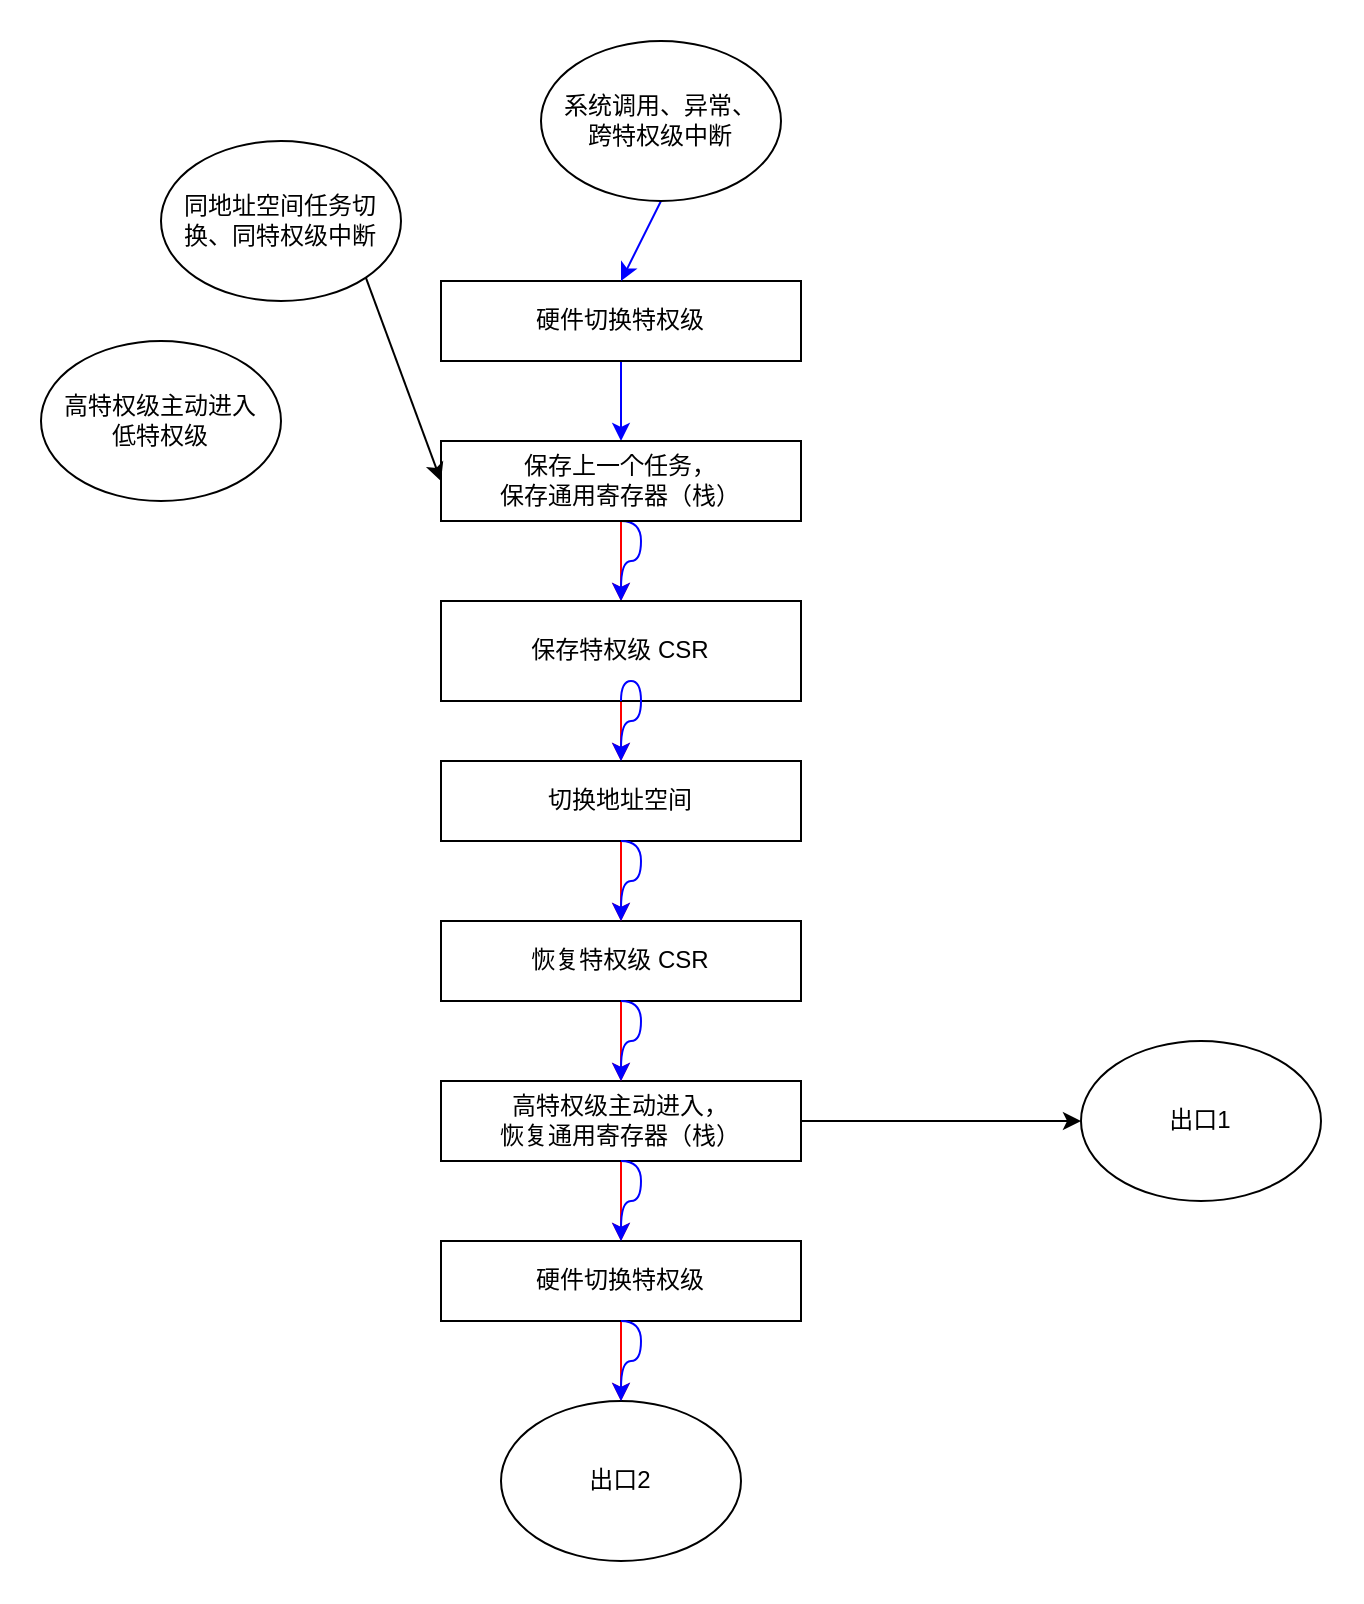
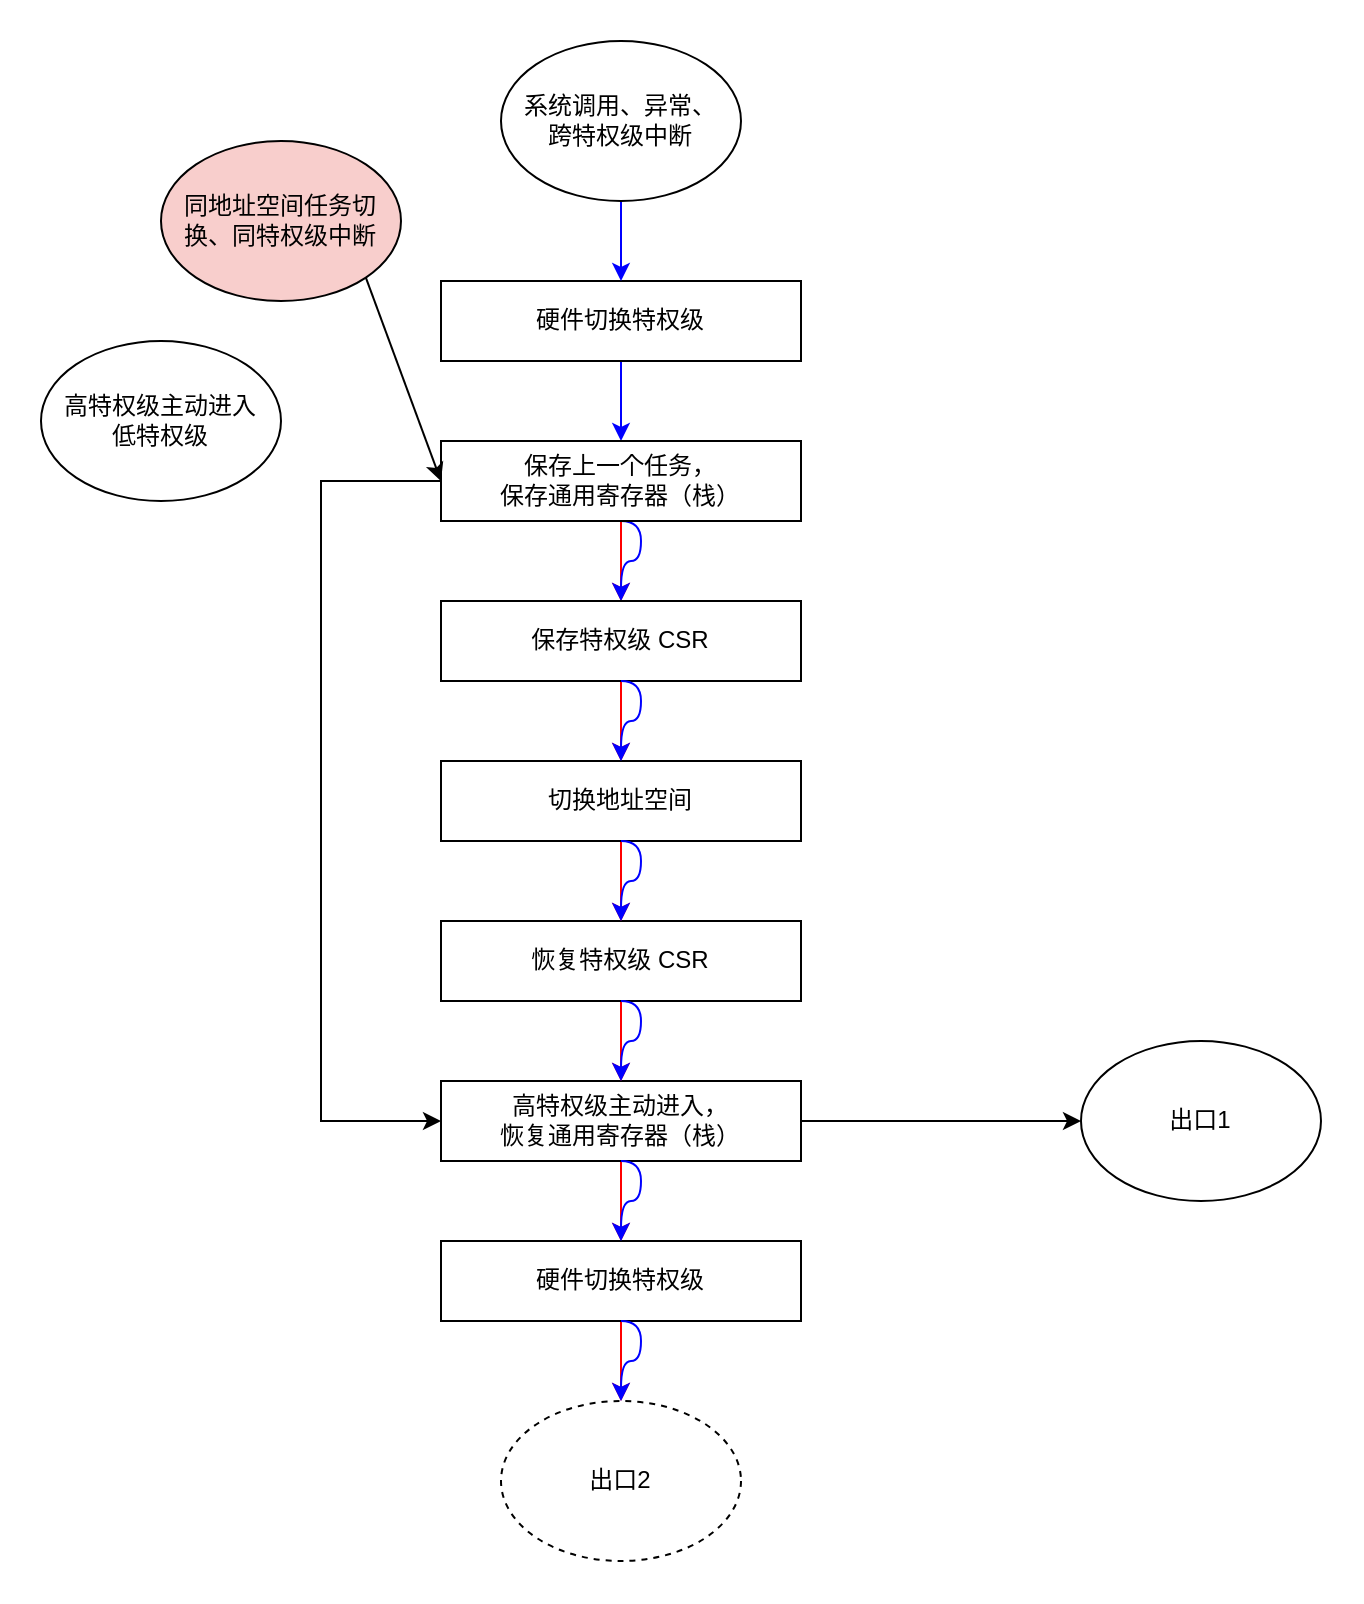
(661, 121) -> (621, 121)
(281, 221) -> (281, 221)
(621, 651) -> (621, 641)
none -> (321, 794)
(621, 1481) -> (621, 1481)
